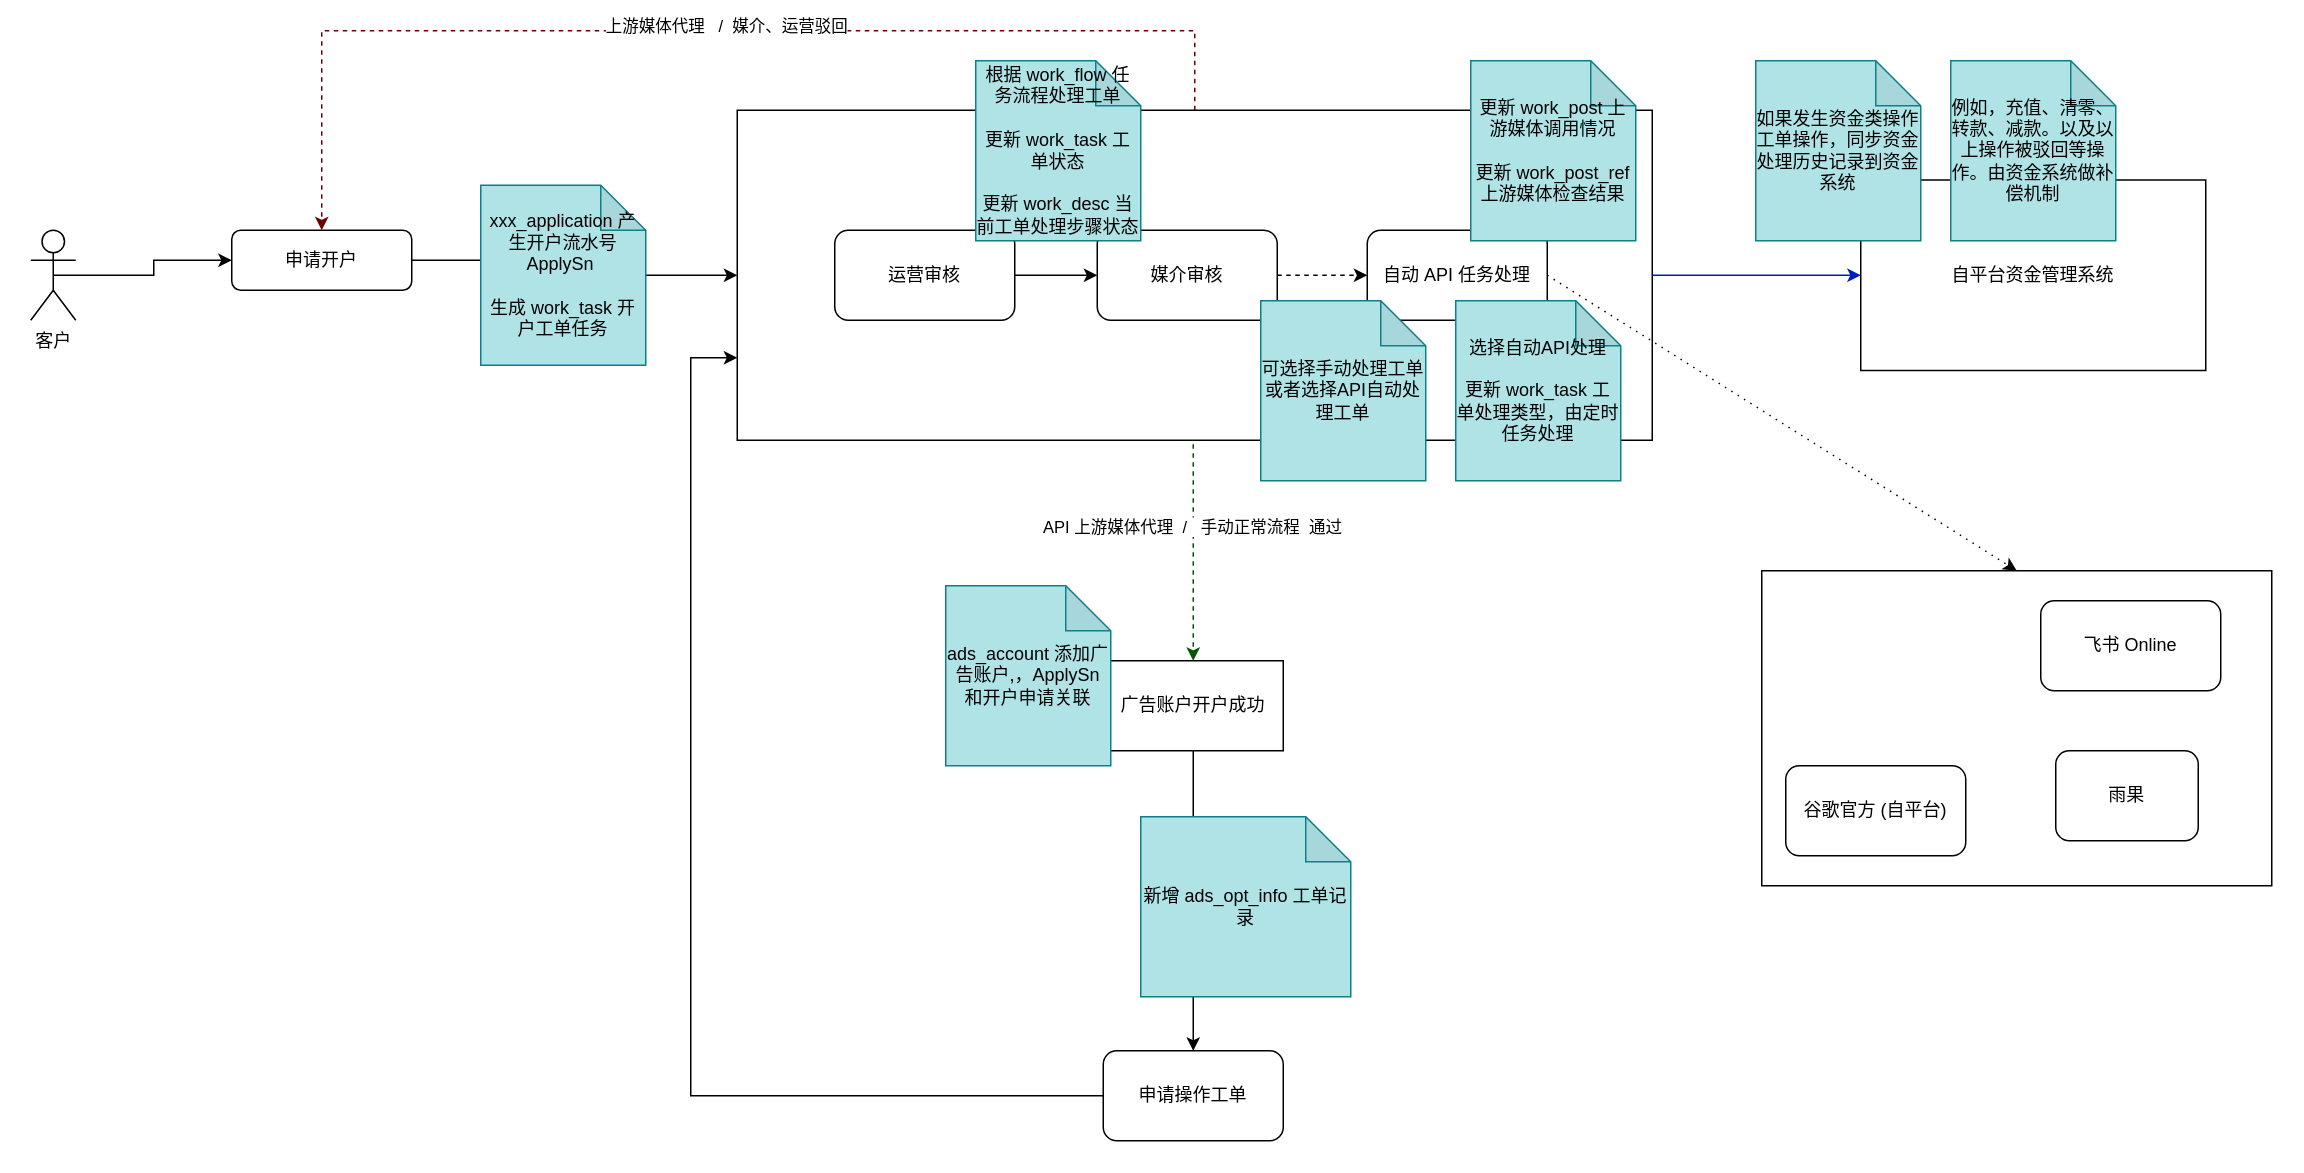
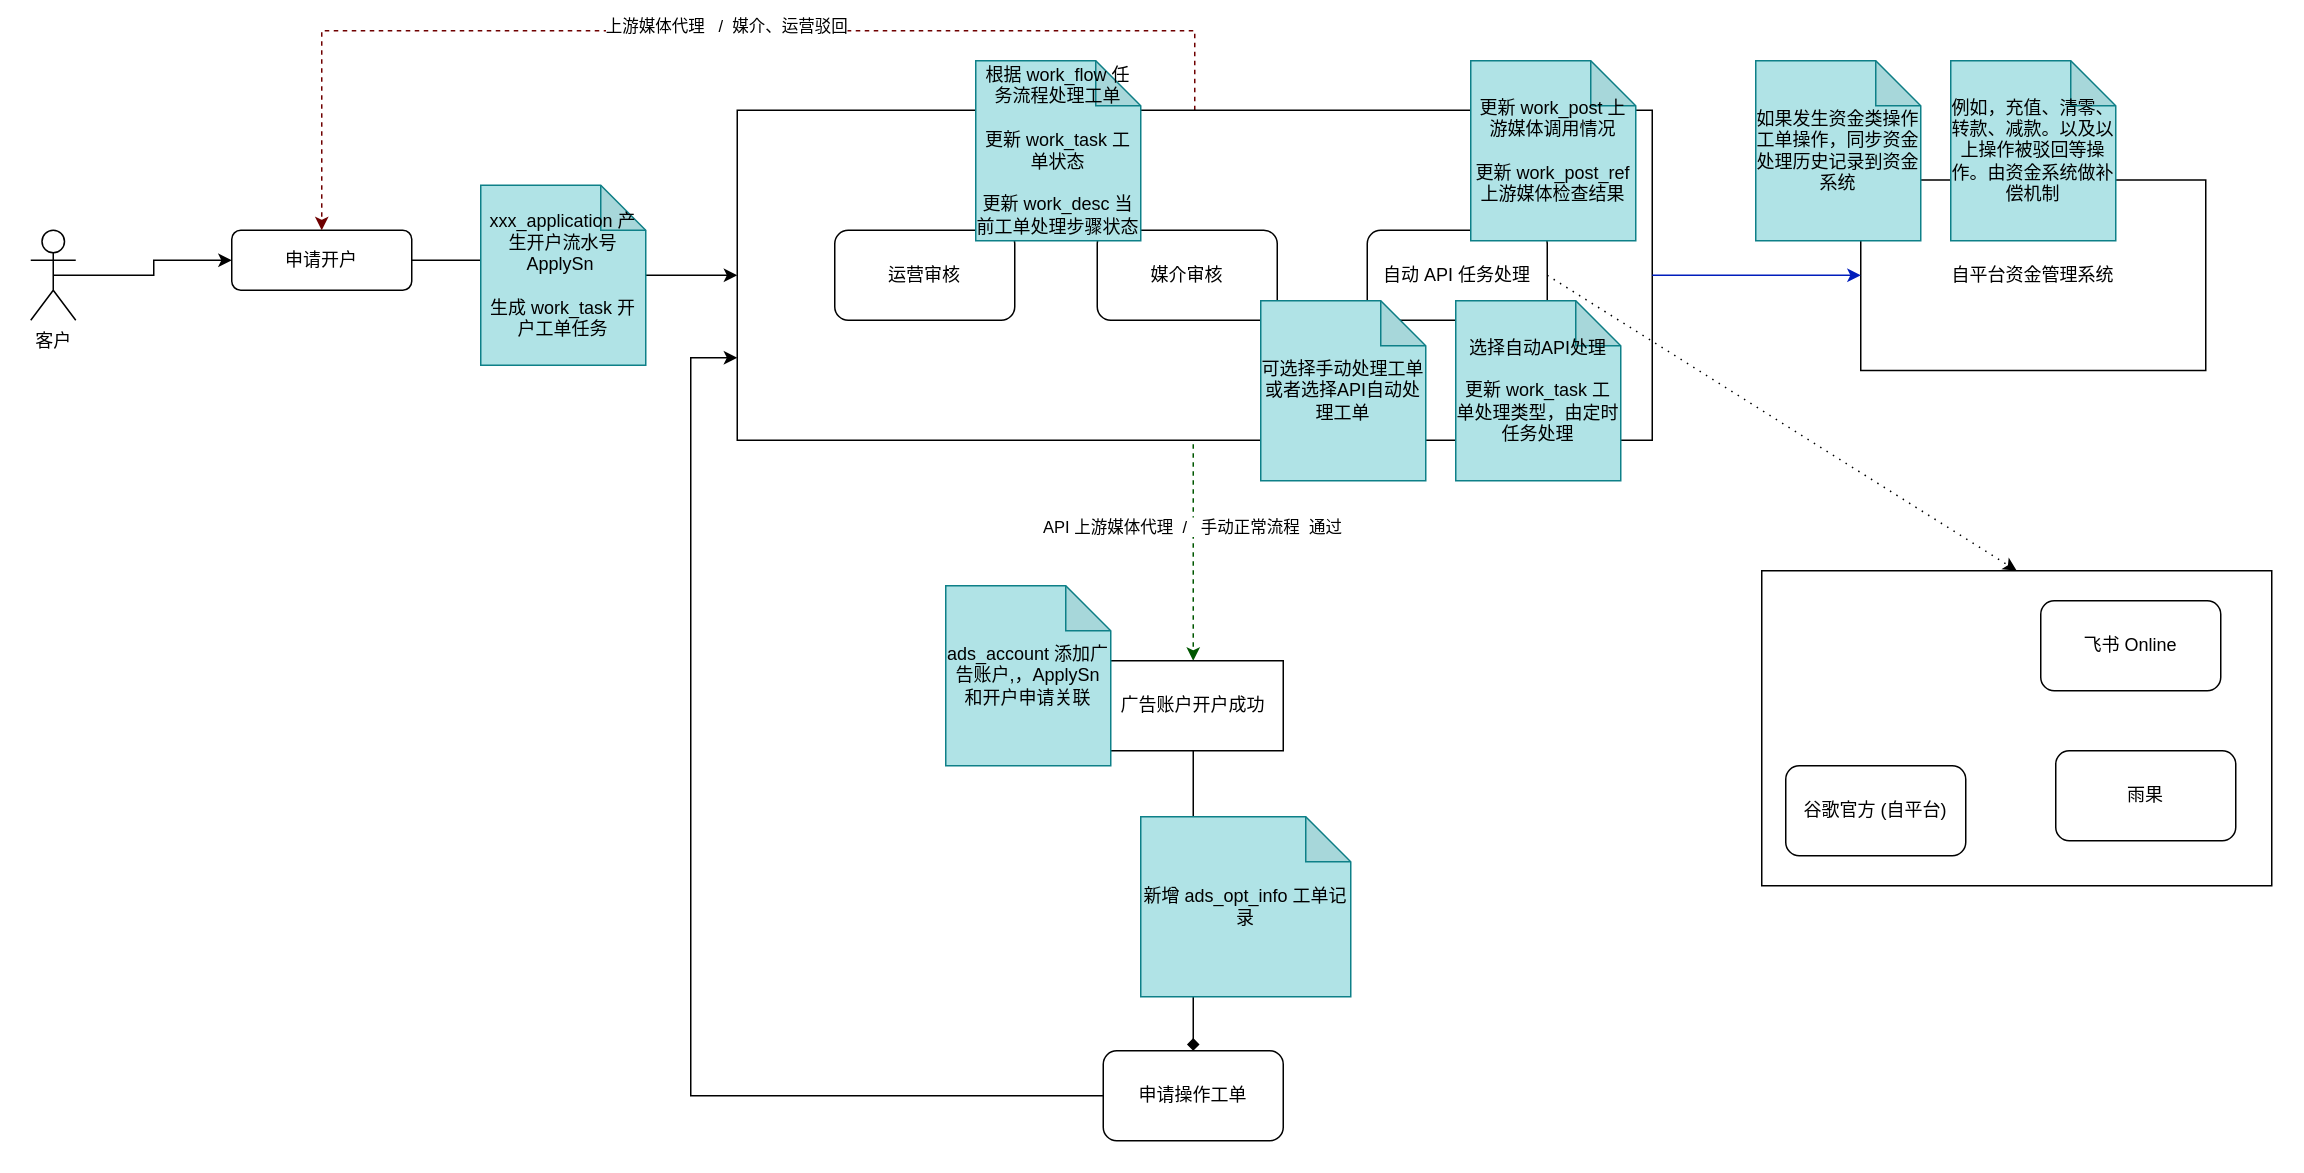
(1051, 275) -> none
(1317, 275) -> none
(2127, 796) -> (2146, 796)
(1193, 1039) -> (1193, 1038)
